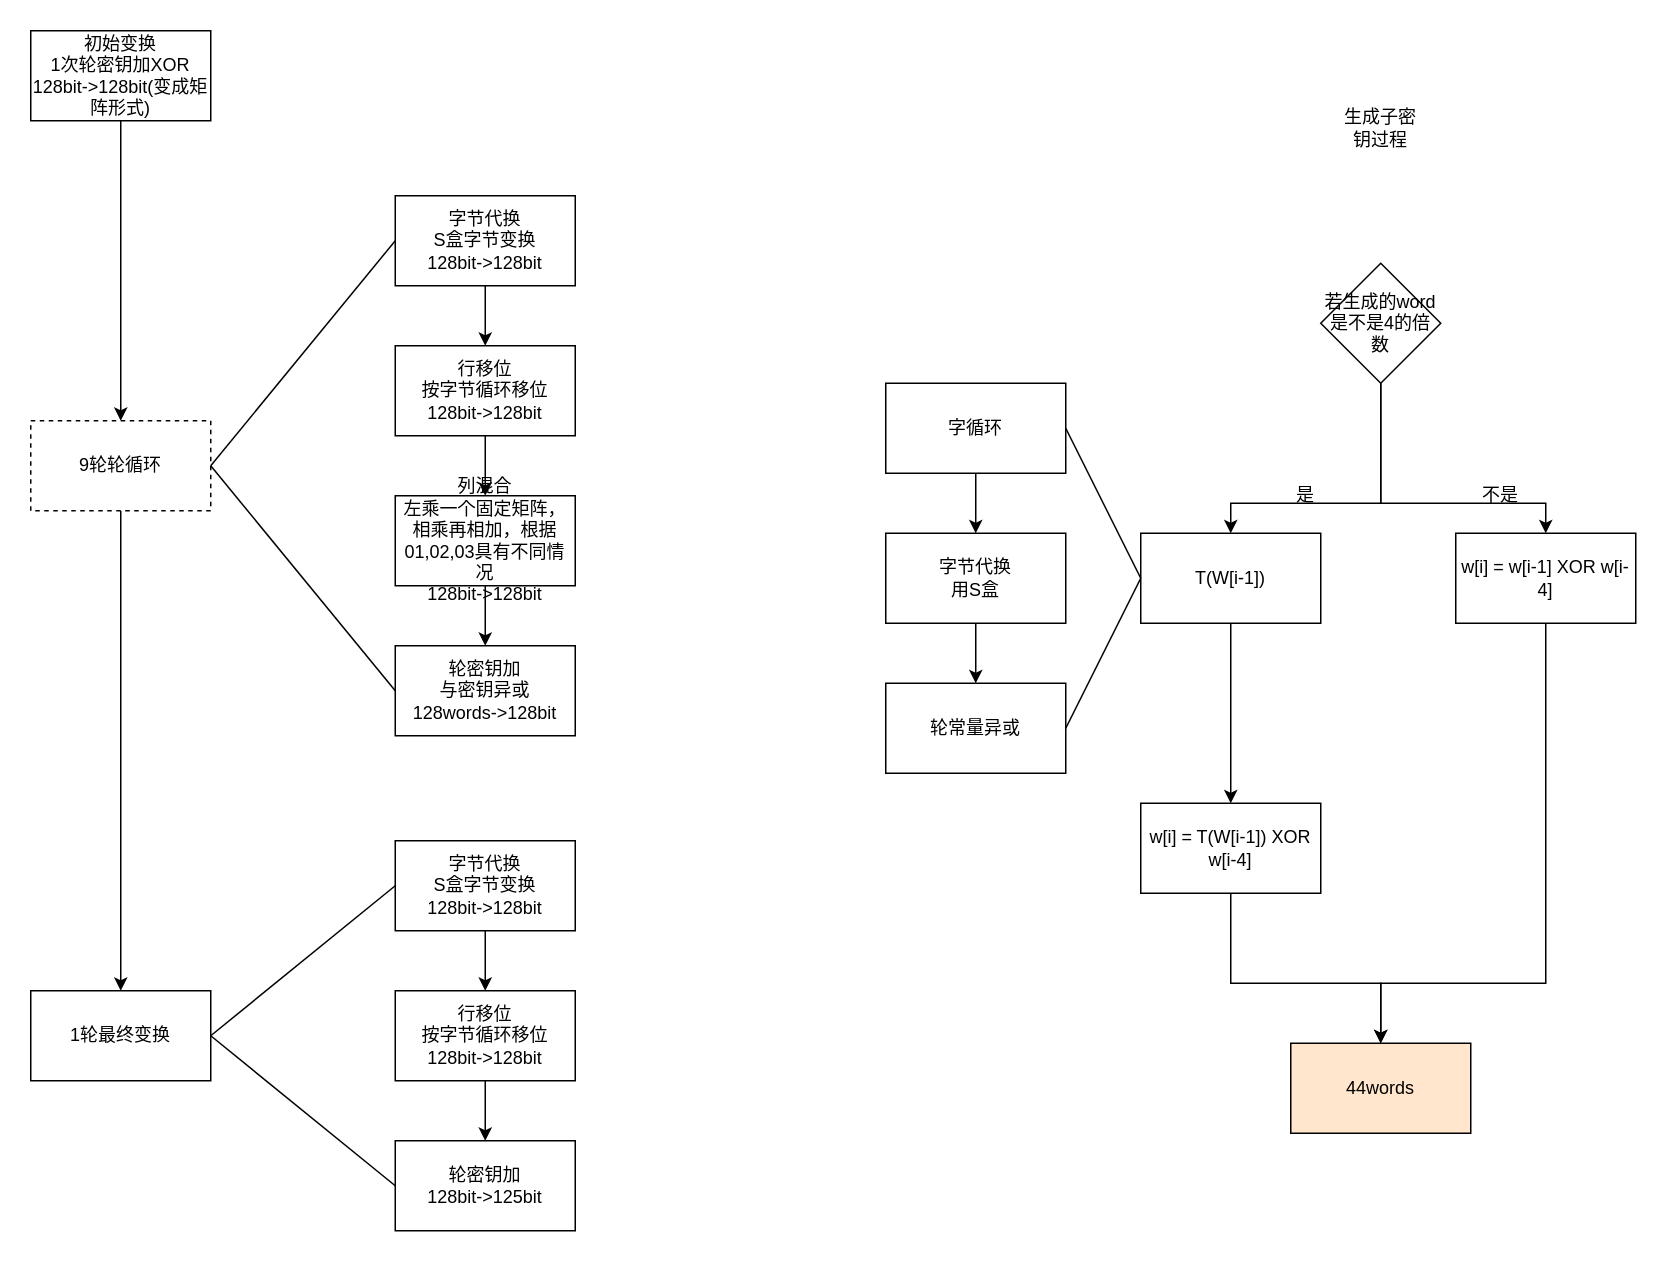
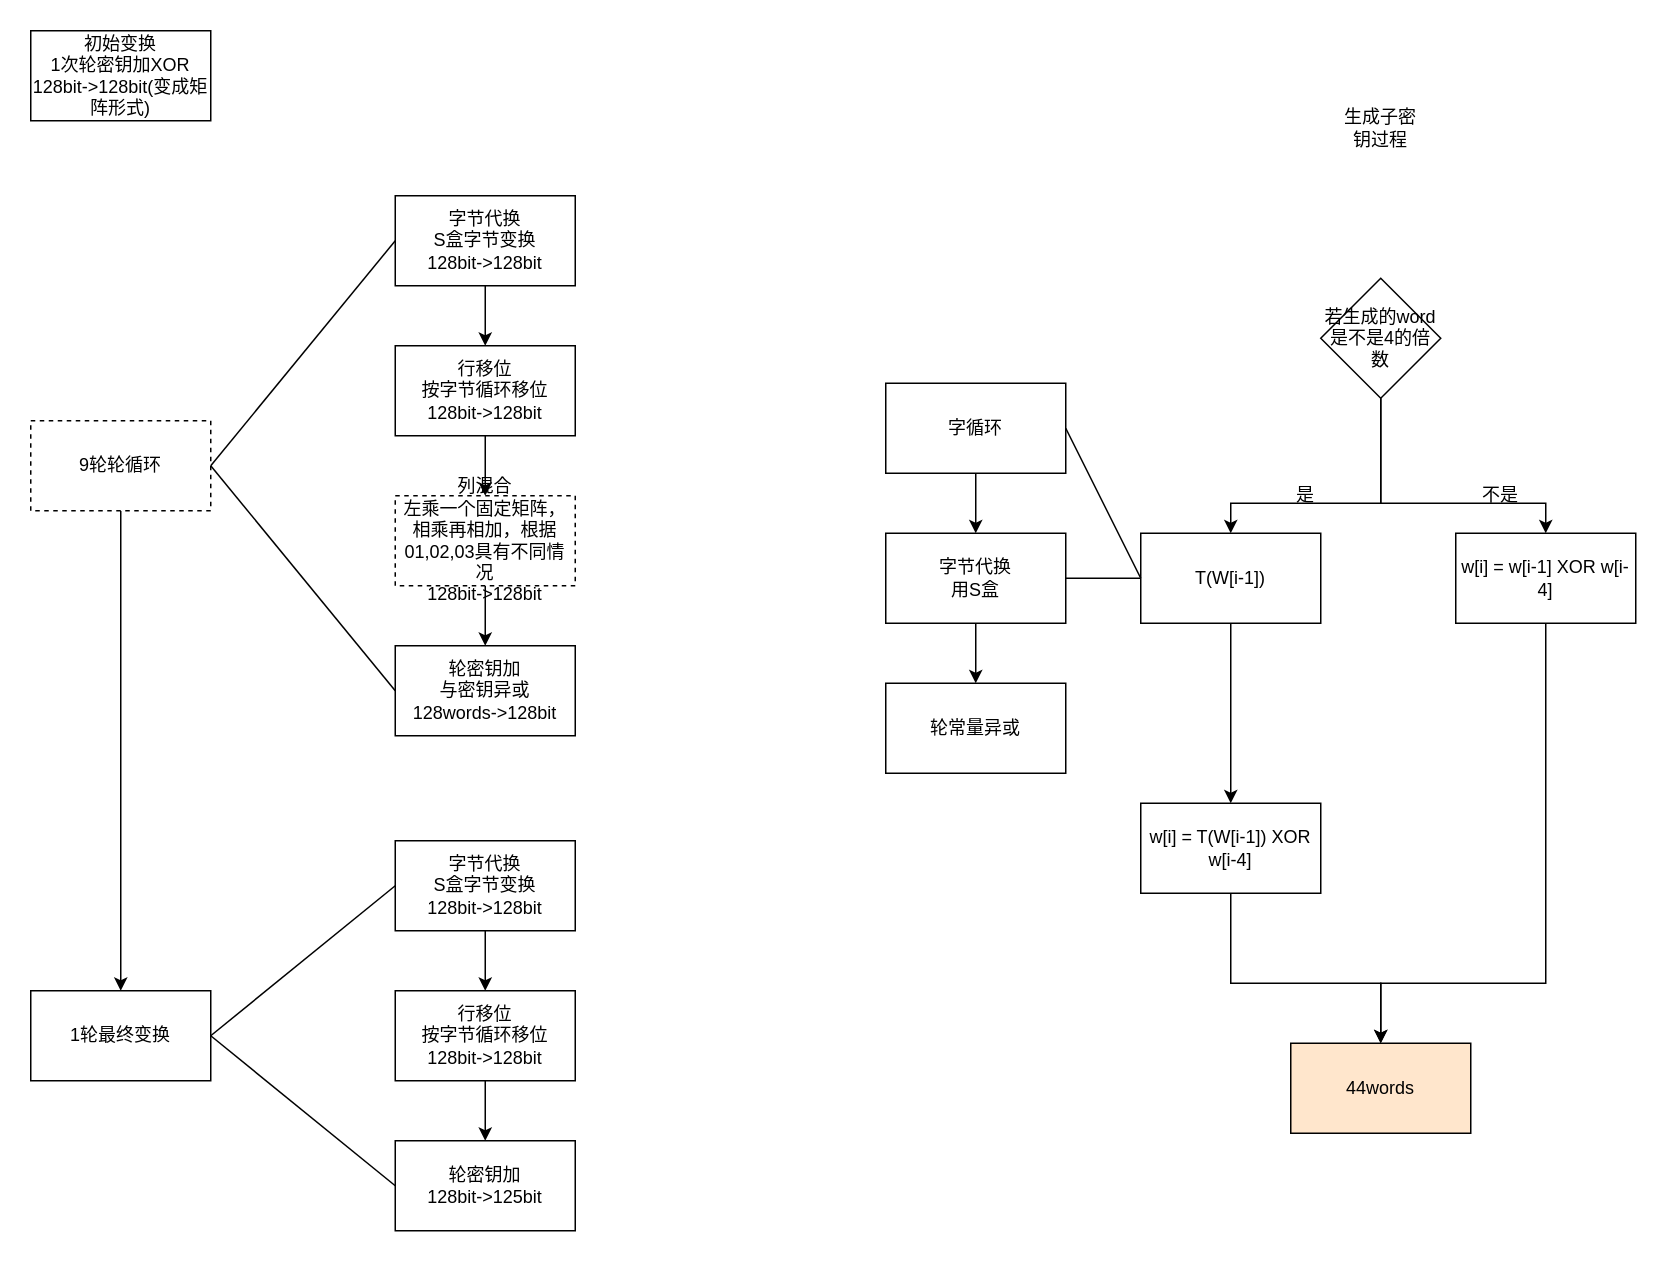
(121, 266) -> none
(1381, 323) -> (1381, 338)
(485, 541) -> (485, 541)
(1103, 653) -> (1104, 578)
